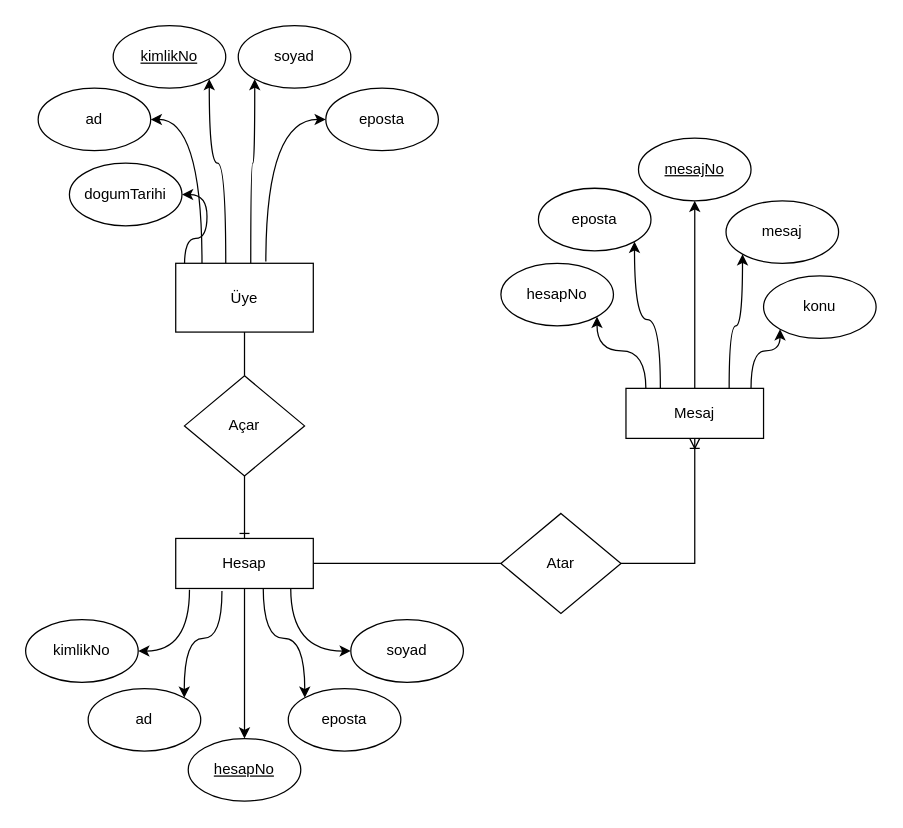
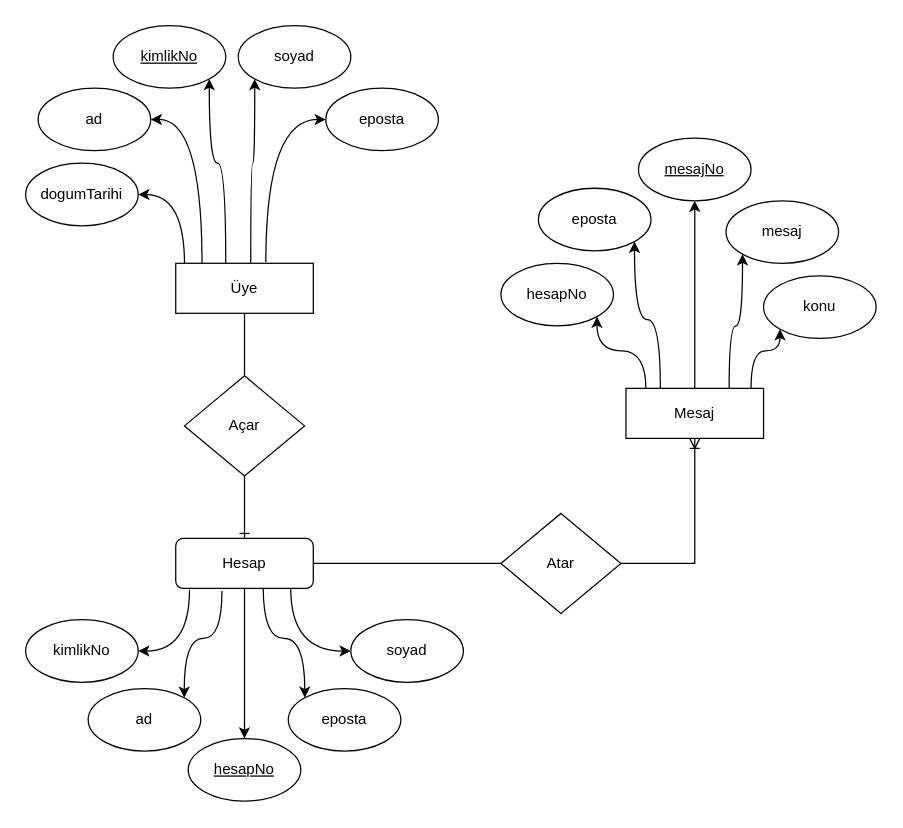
(126, 194) -> (82, 194)
(244, 298) -> (244, 288)
(244, 563) -> (244, 563)
